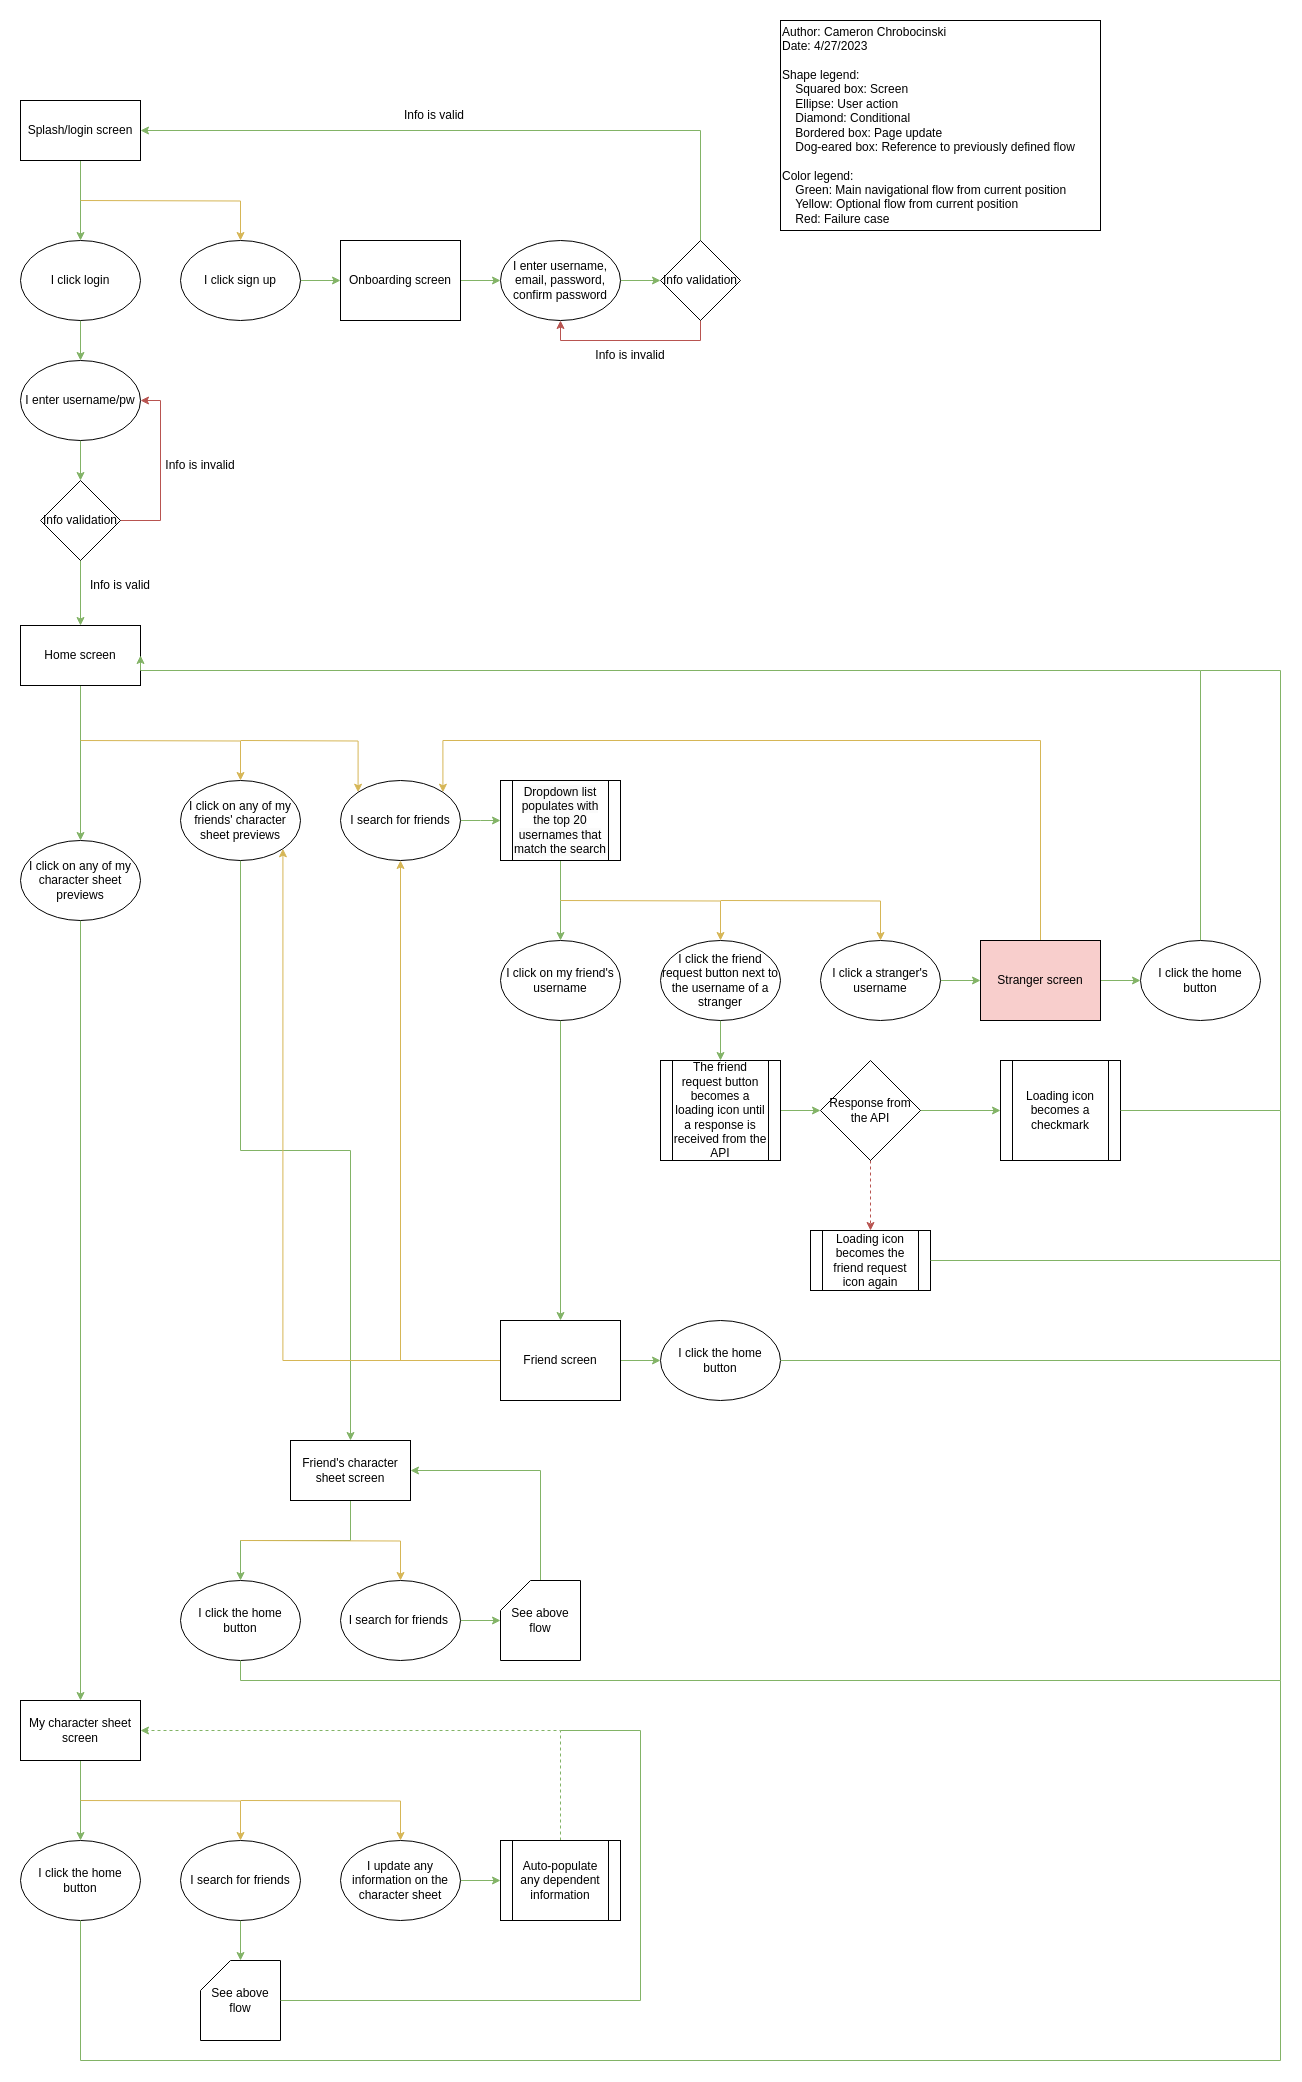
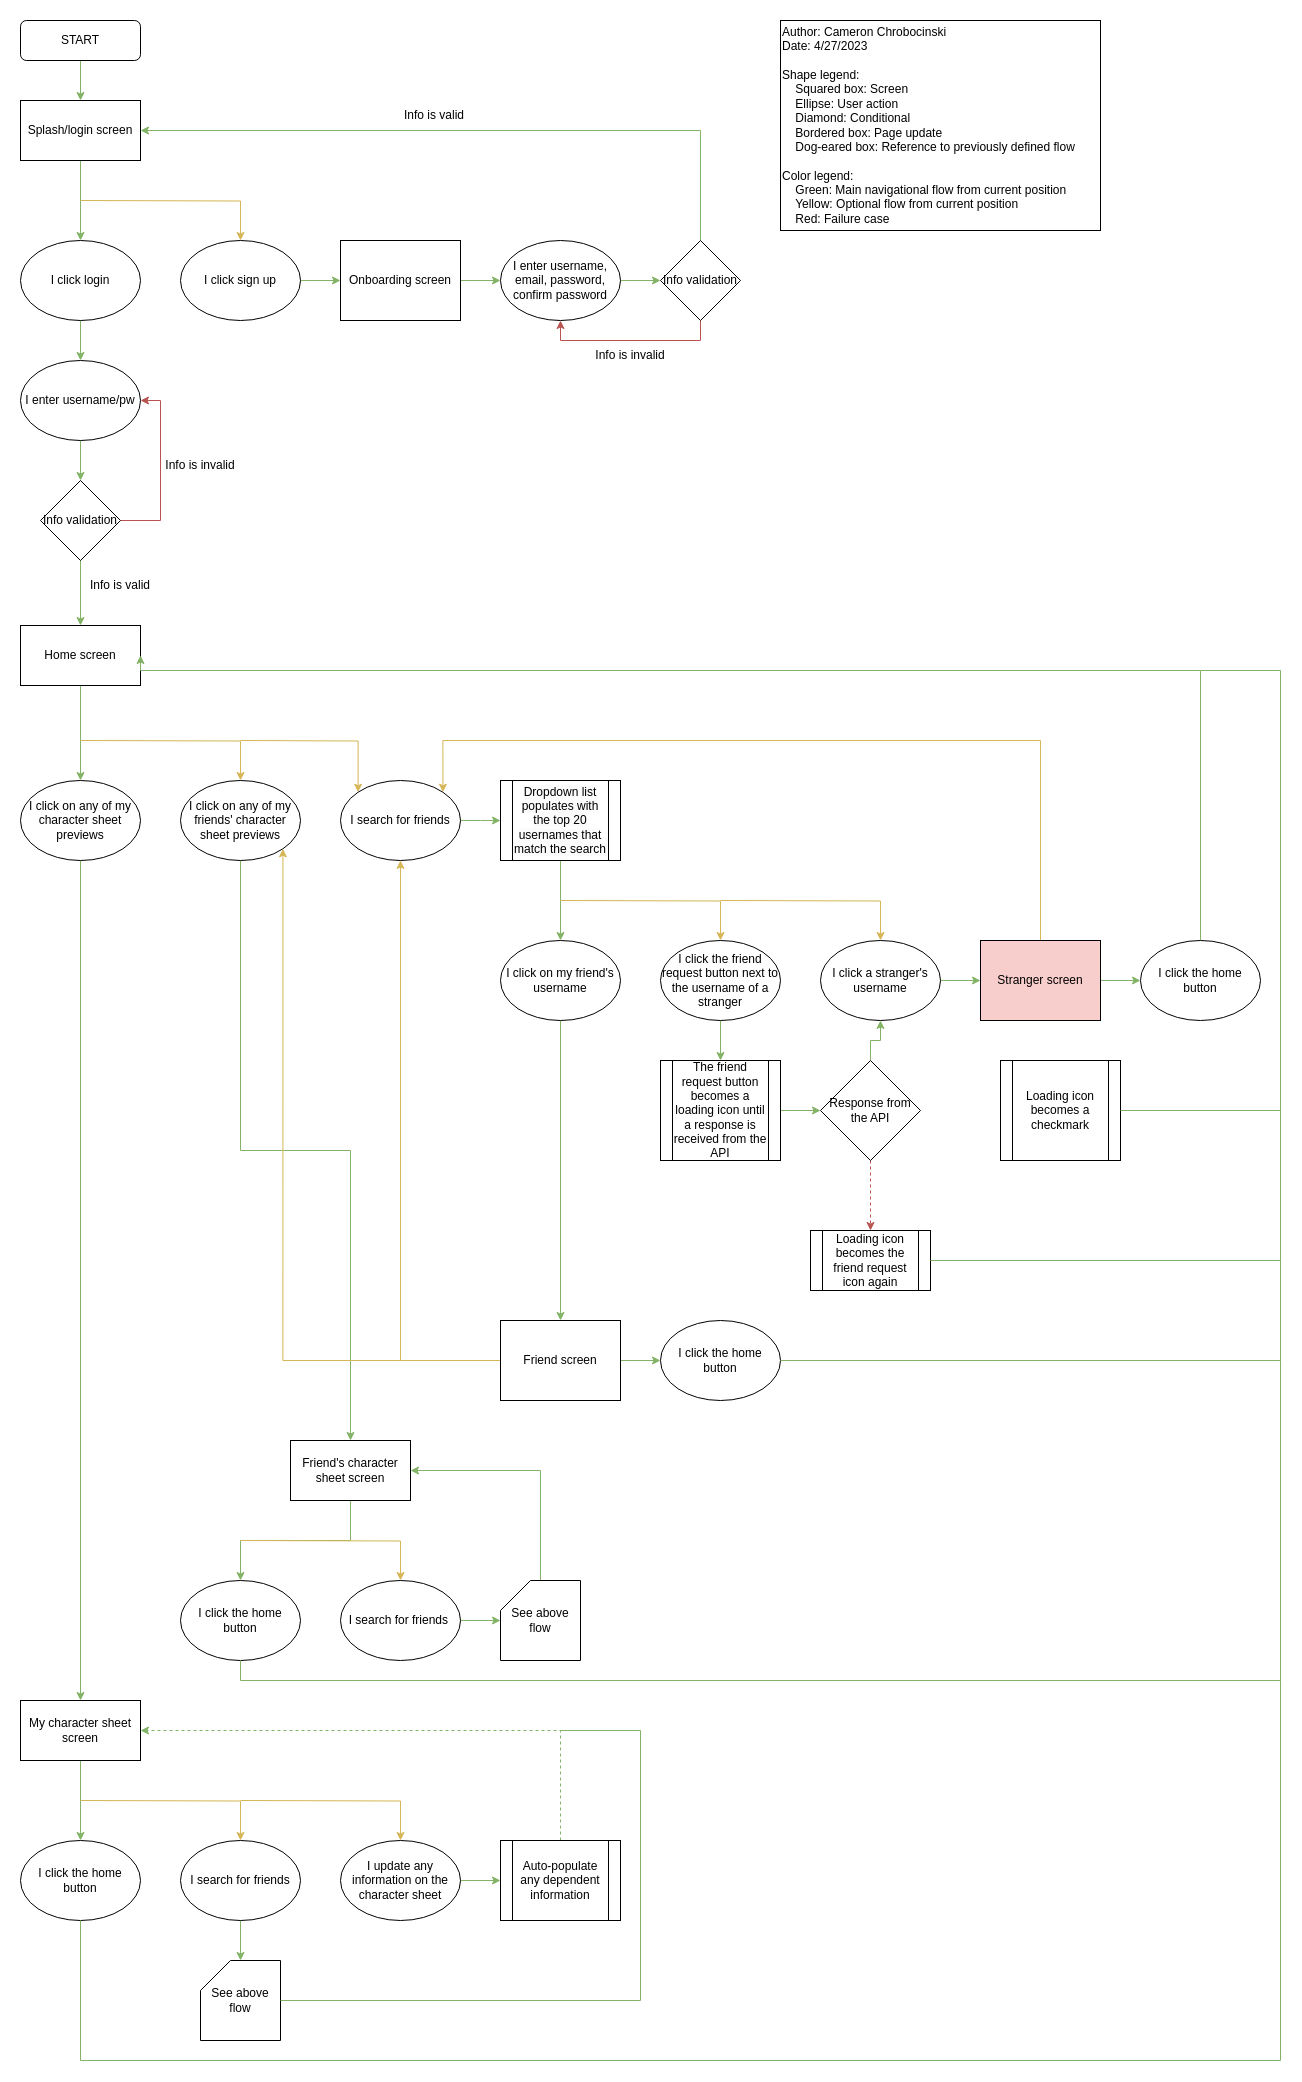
none -> (81, 41)
none -> (81, 77)
(81, 881) -> (81, 821)
(957, 1111) -> (872, 1041)
